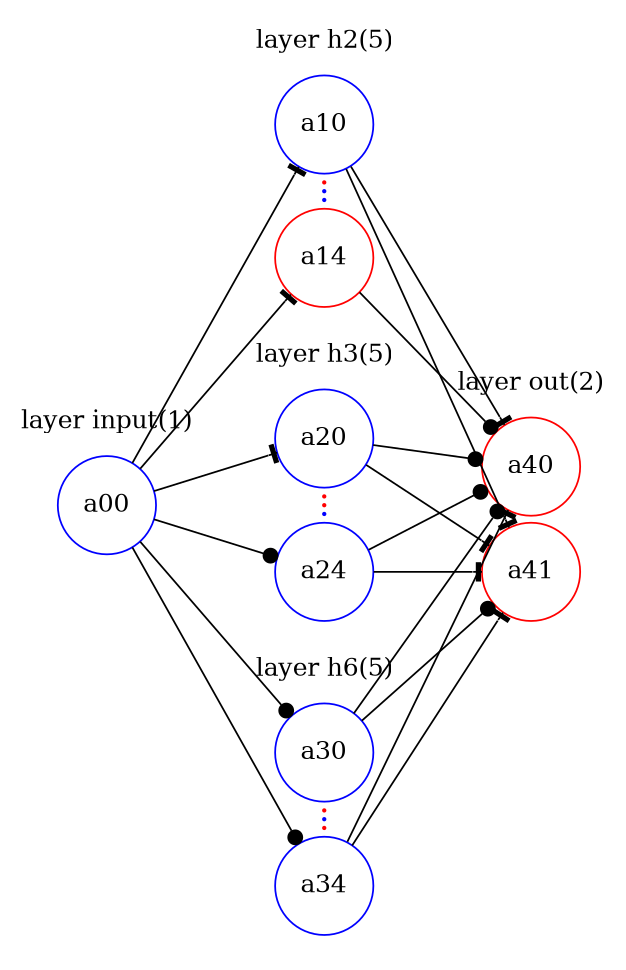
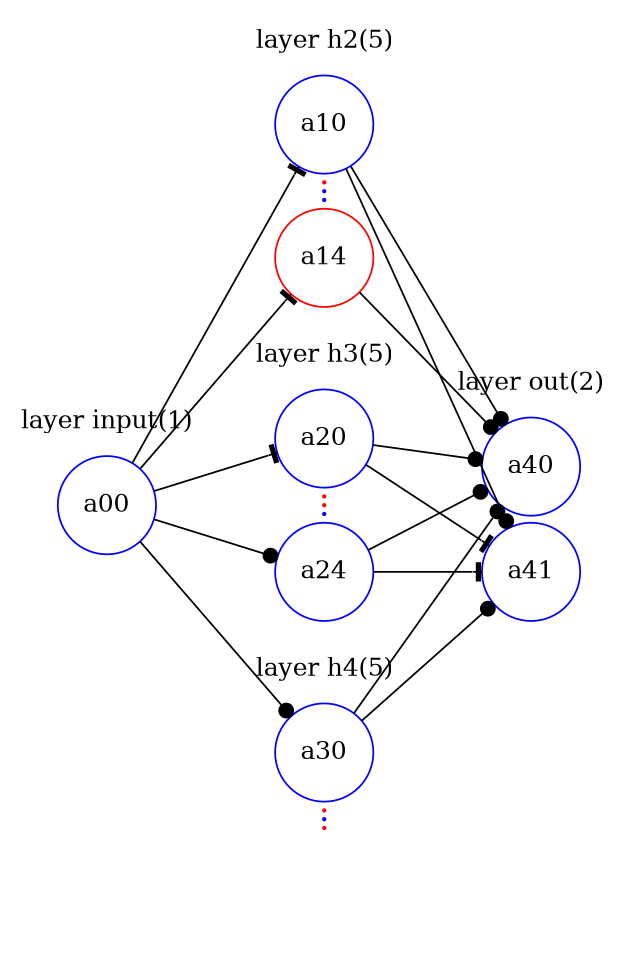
(425, 292) -> (425, 292)
(426, 344) -> (426, 344)
(531, 467) -> (531, 467)
(531, 572) -> (531, 572)
(325, 669) -> (325, 669)
(324, 886) -> none
